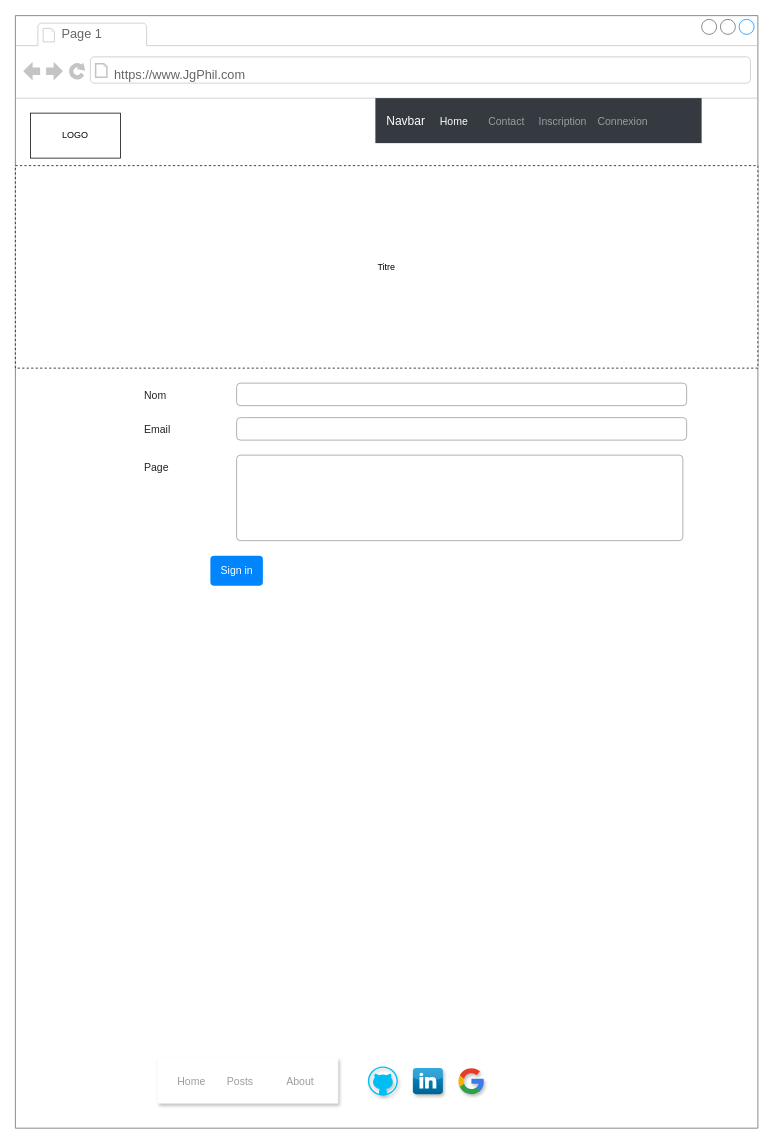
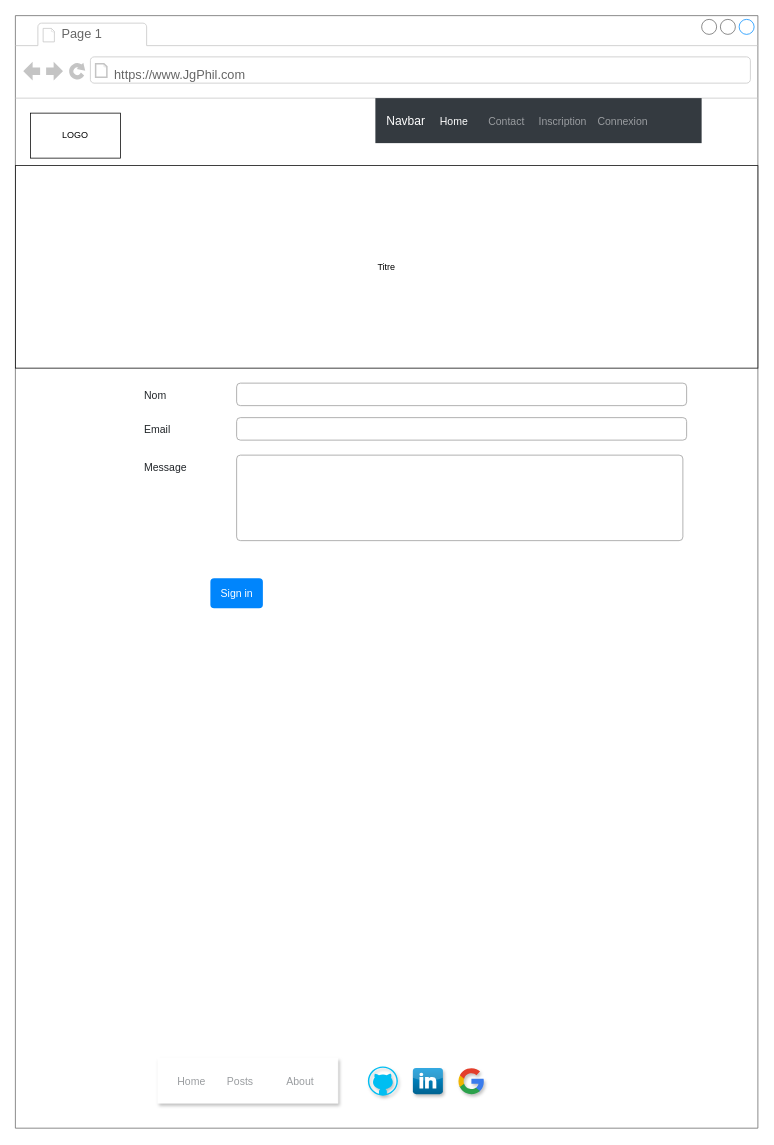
(387, 267) -> (387, 267)
(156, 467) -> (165, 467)
(237, 570) -> (237, 593)
